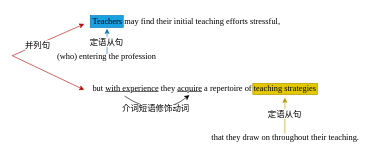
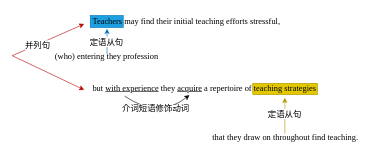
(107, 57) -> (107, 57)
(286, 138) -> (286, 138)
